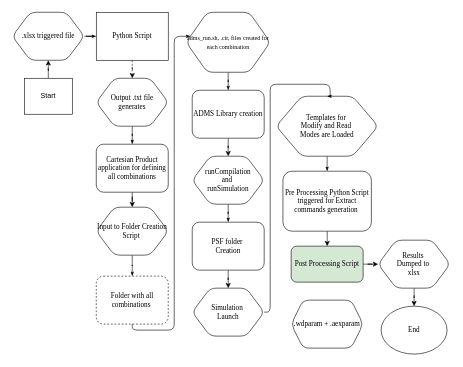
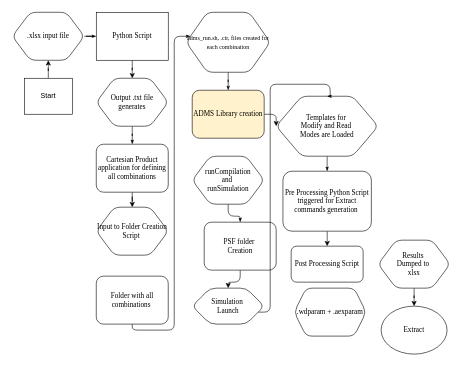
(48, 36) -> (48, 36)
(132, 70) -> (132, 70)
(228, 114) -> (228, 114)
(228, 146) -> (276, 119)
(228, 246) -> (240, 246)
(327, 264) -> (327, 264)
(370, 264) -> none
(132, 265) -> none
(132, 300) -> (132, 300)
(228, 312) -> (228, 306)
(327, 324) -> (330, 312)
(414, 330) -> (414, 330)
